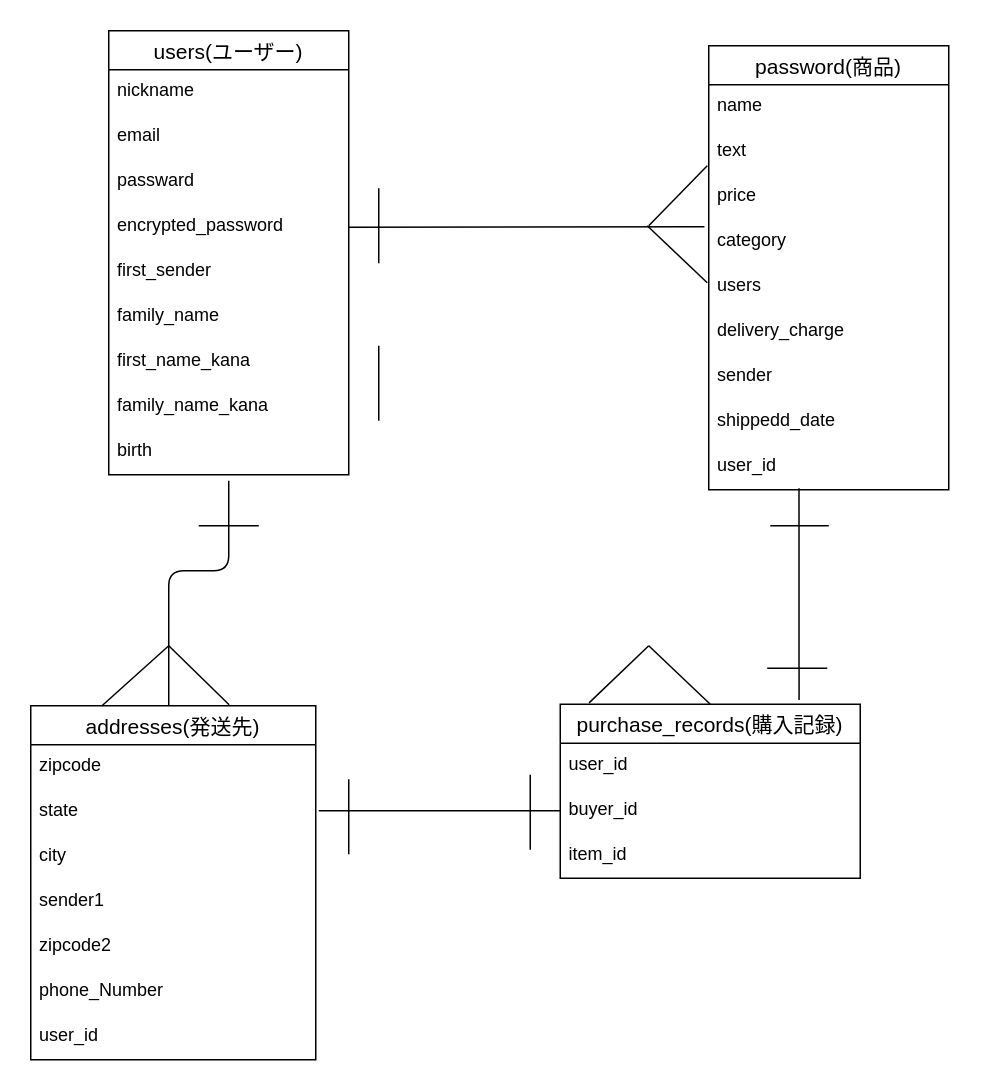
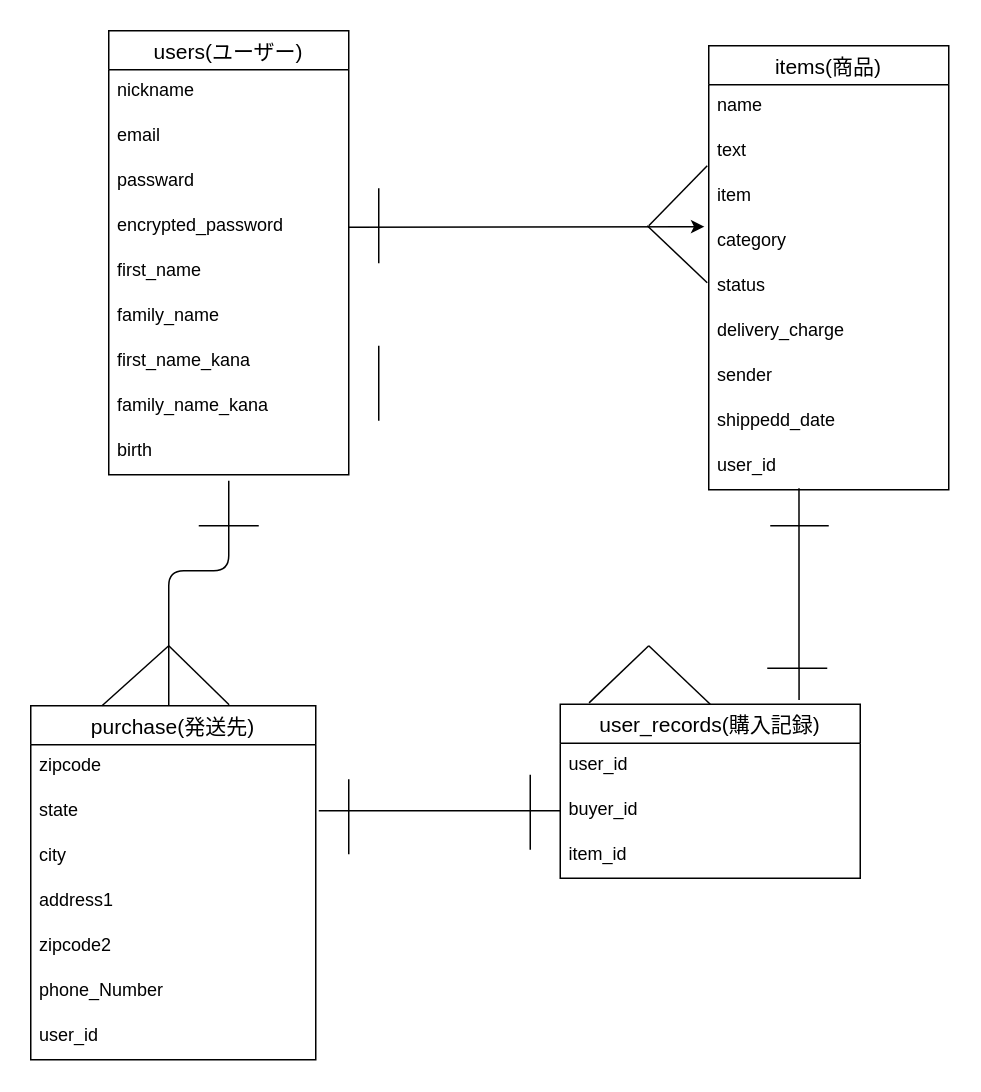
(828, 67) -> (828, 67)
(740, 195) -> (735, 195)
(697, 227) -> (693, 227)
(175, 270) -> (165, 270)
(742, 285) -> (747, 285)
(710, 725) -> (710, 725)
(173, 727) -> (173, 727)
(74, 900) -> (79, 900)
